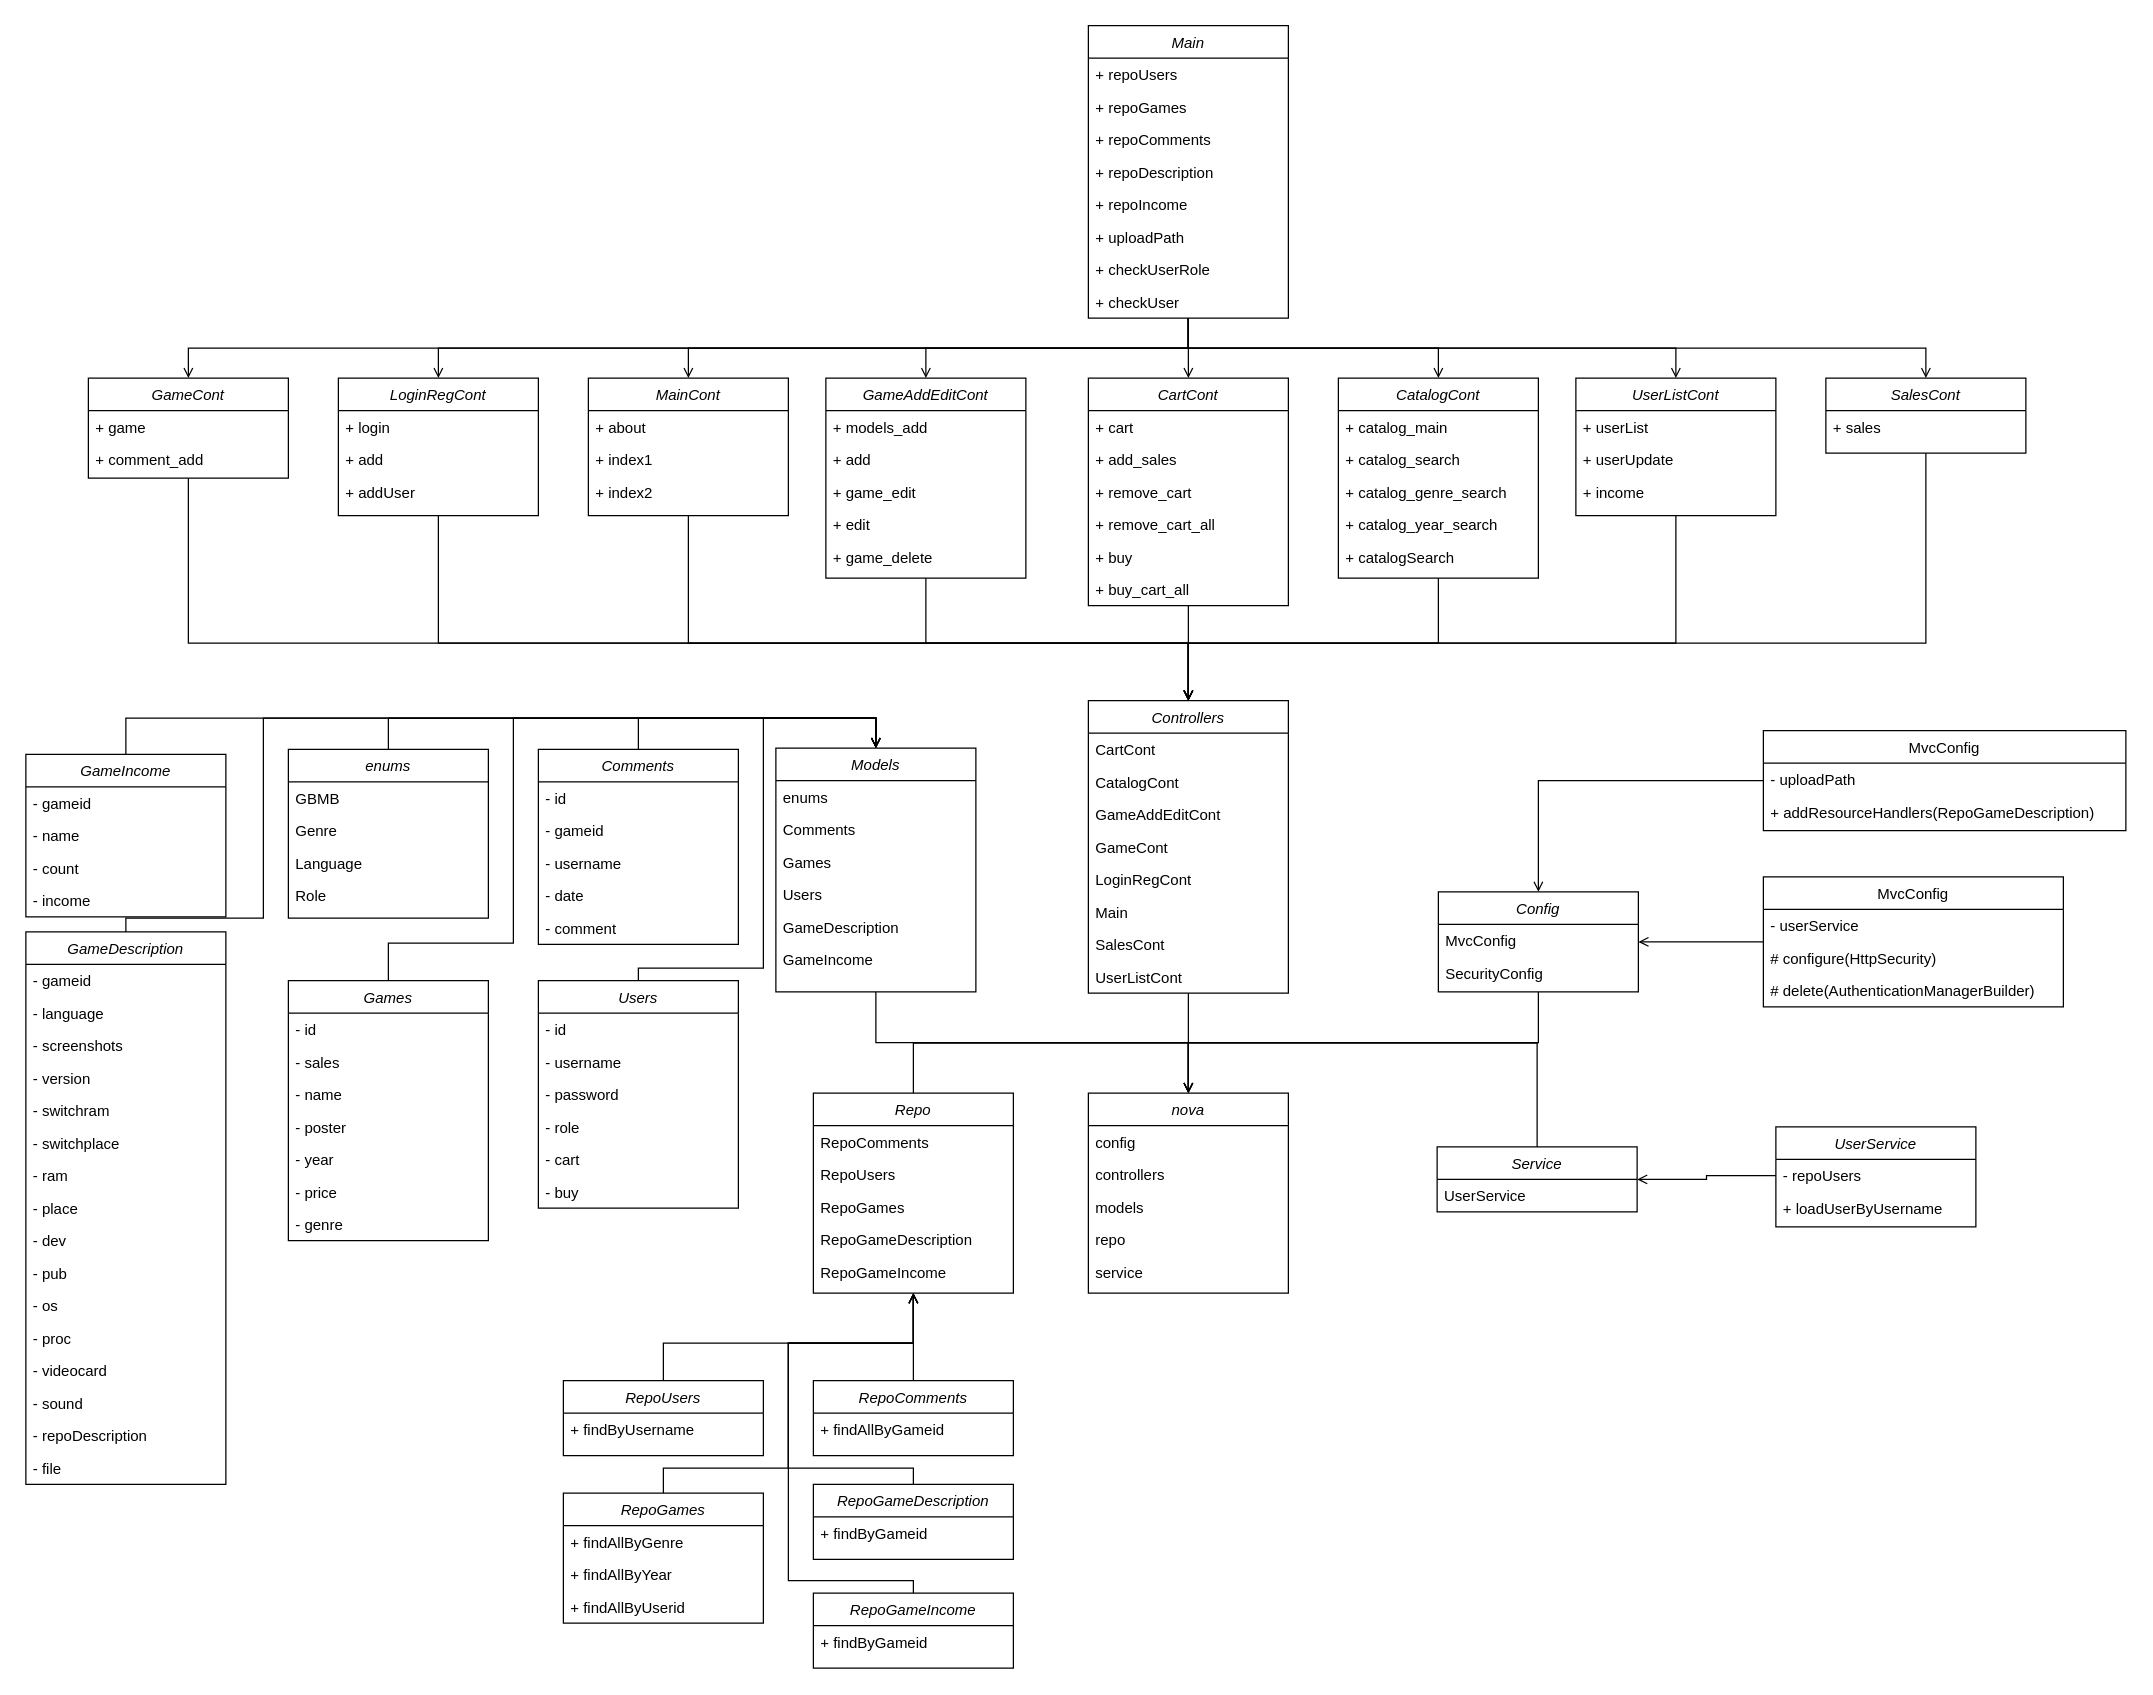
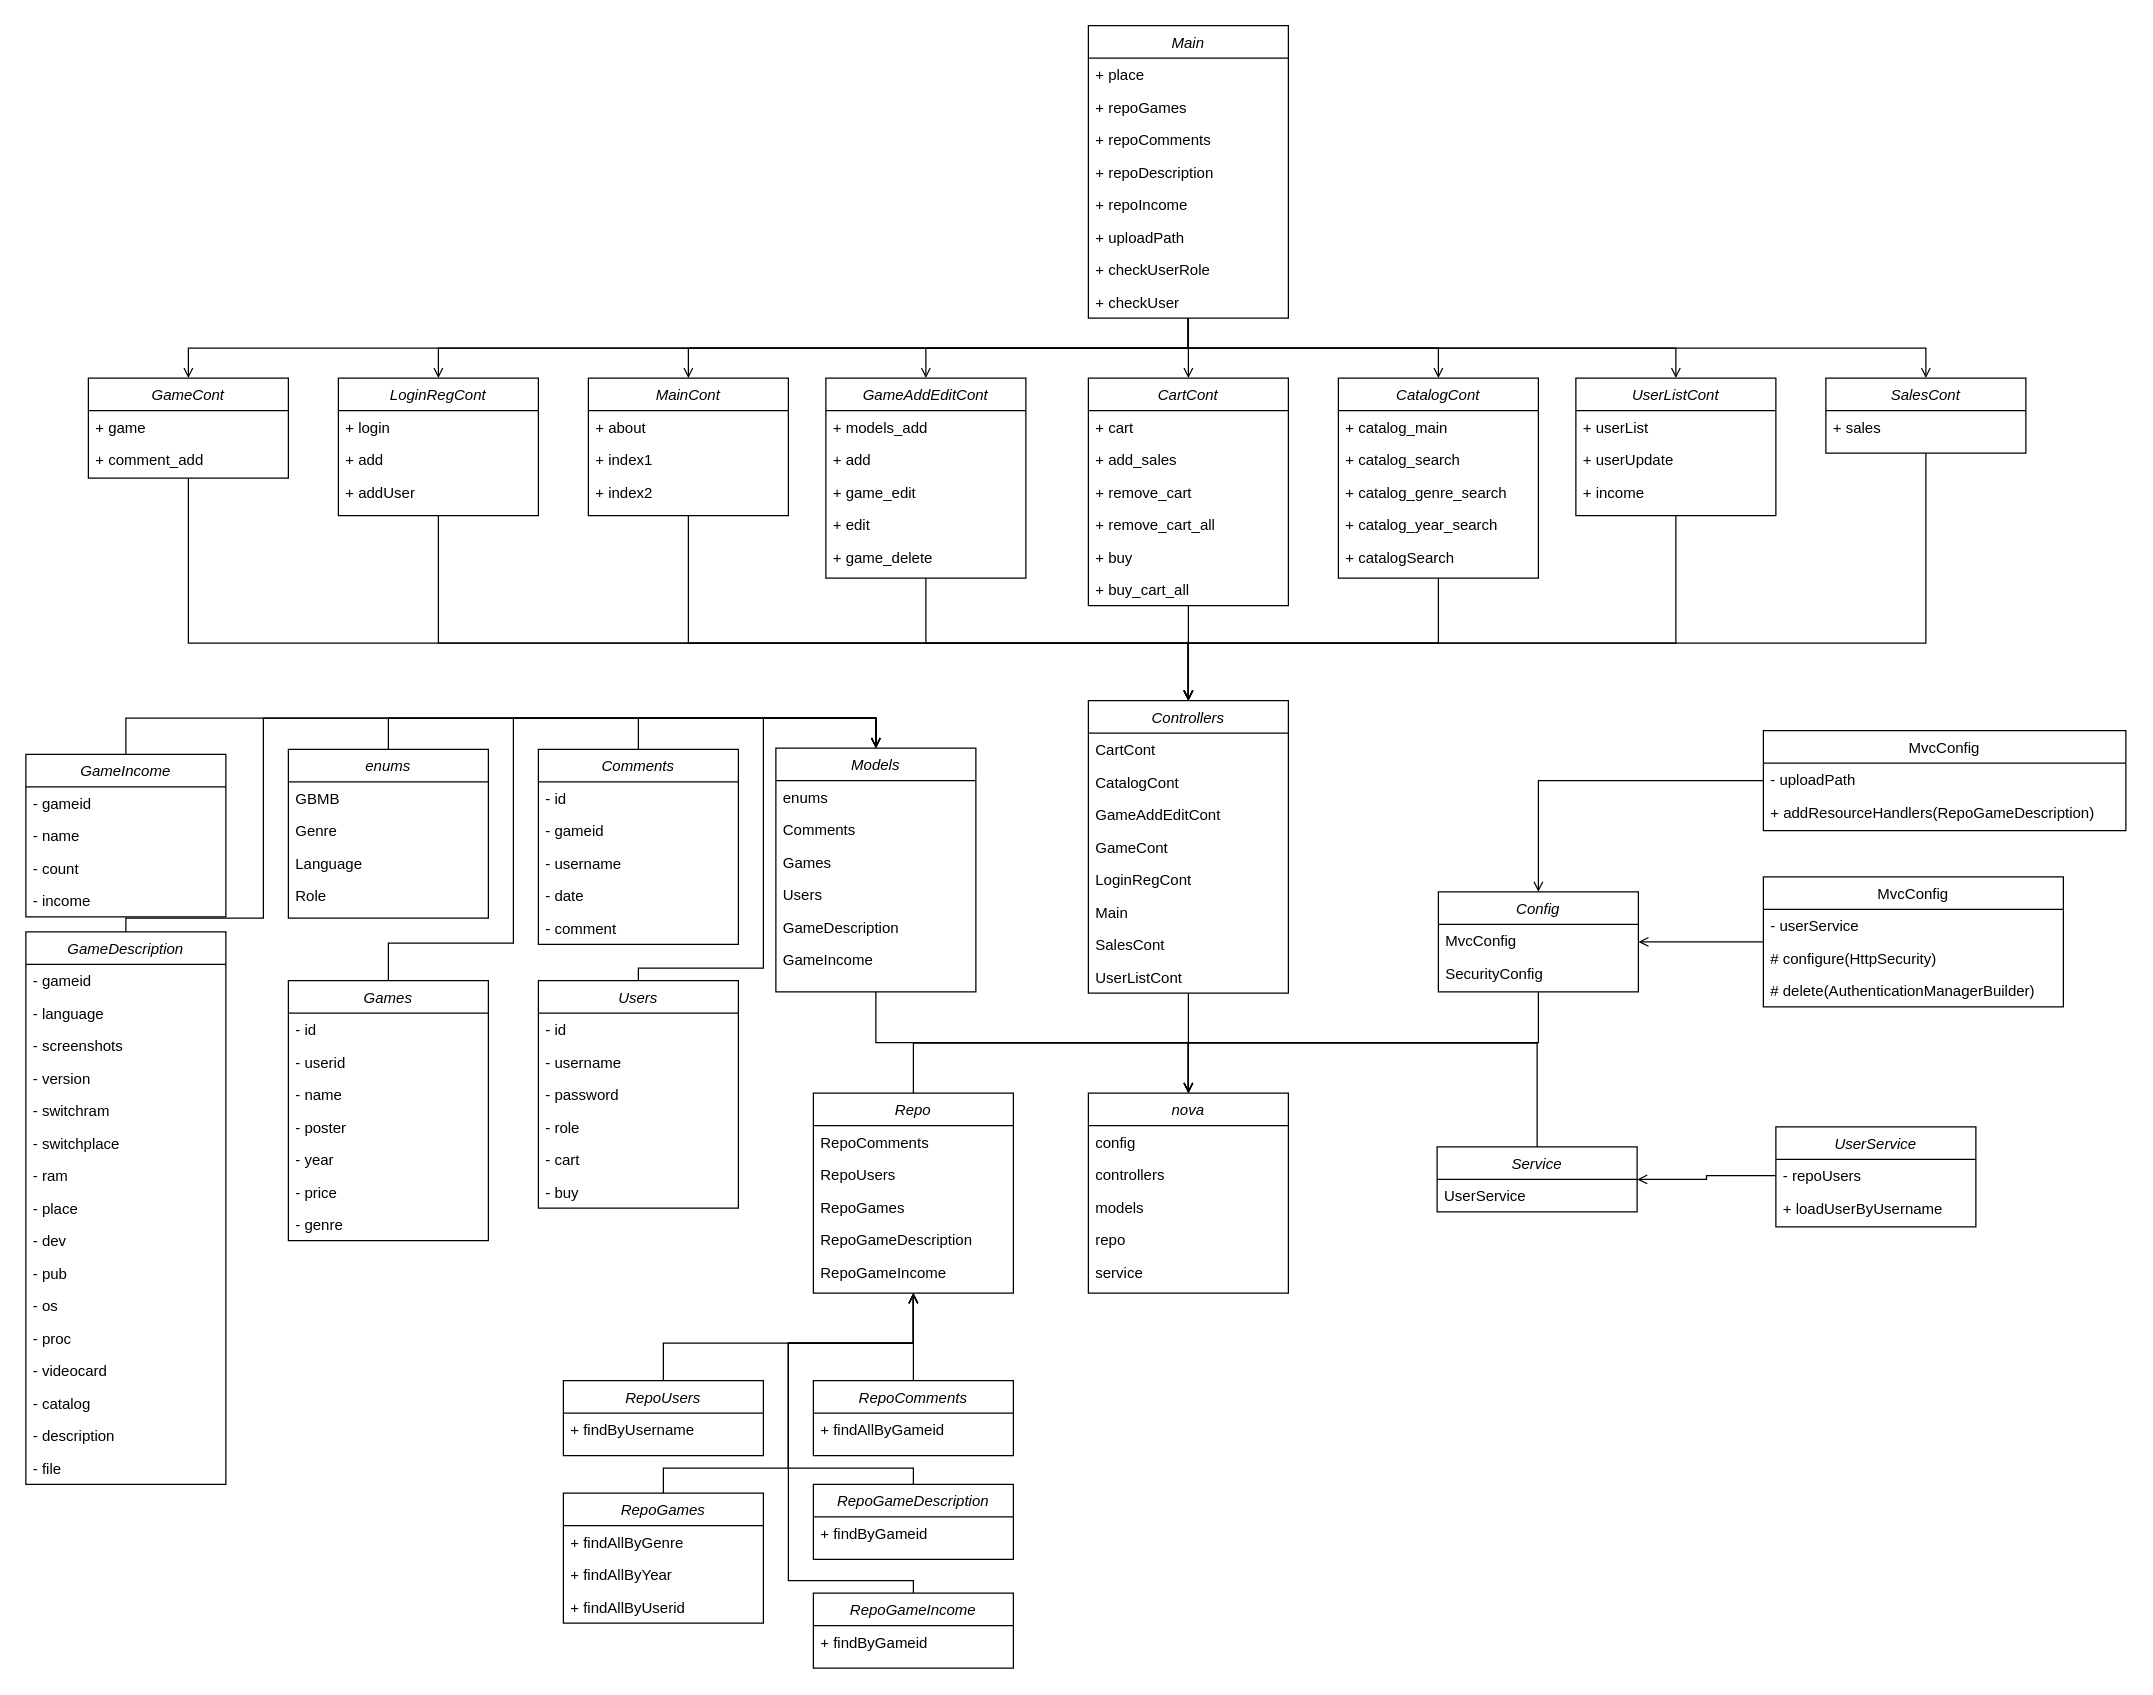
(1141, 75) -> (1122, 75)
(322, 1063) -> (327, 1063)
(60, 1404) -> (66, 1404)
(98, 1436) -> (81, 1436)
